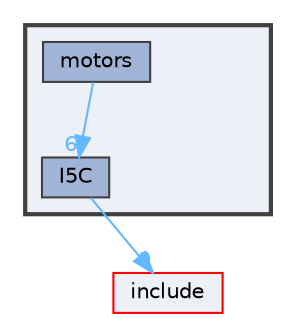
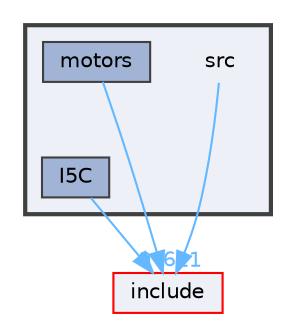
none -> (220, 62)
(88, 109) -> (131, 167)
